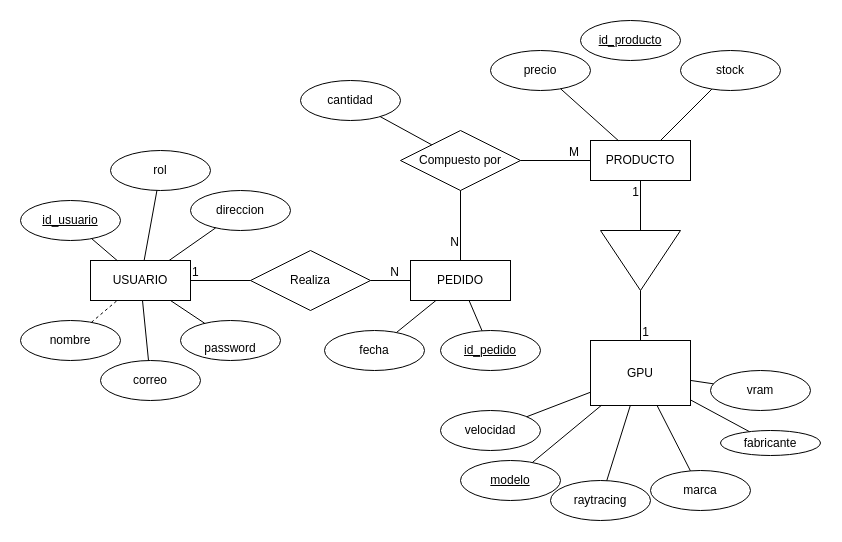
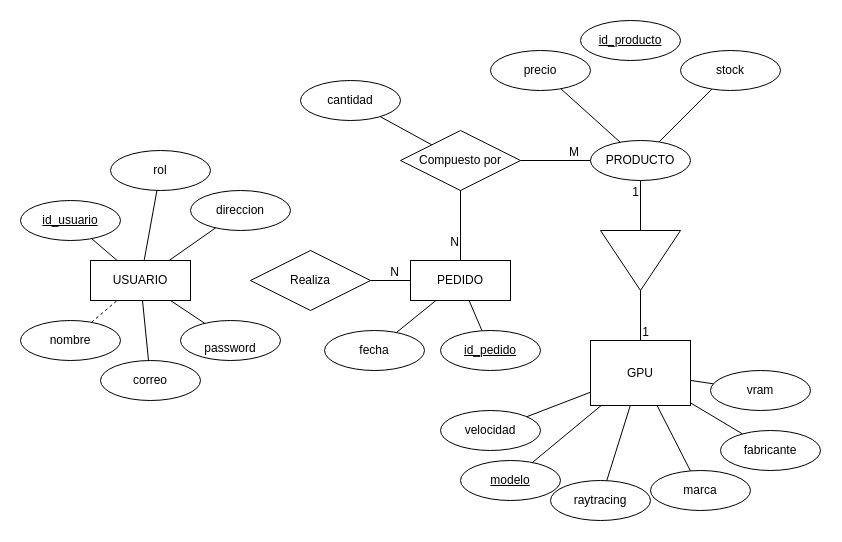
(641, 161) -> (641, 161)
(221, 281) -> none
(771, 443) -> (771, 451)
